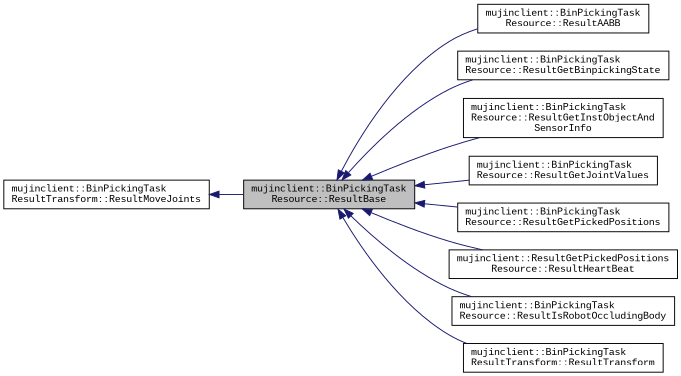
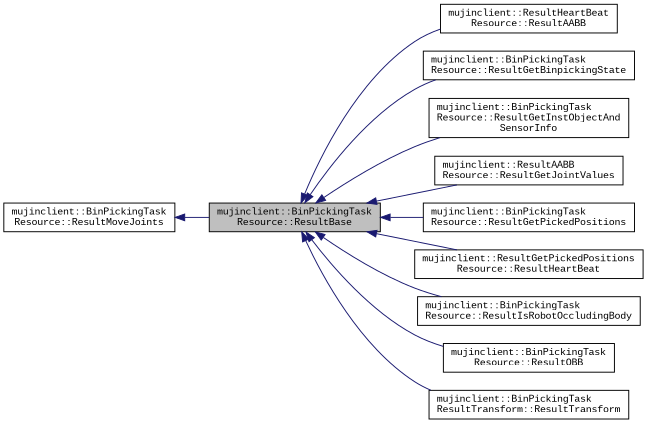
(563, 19) -> (529, 19)
(563, 171) -> (529, 171)
(107, 194) -> (89, 217)
none -> (529, 358)
